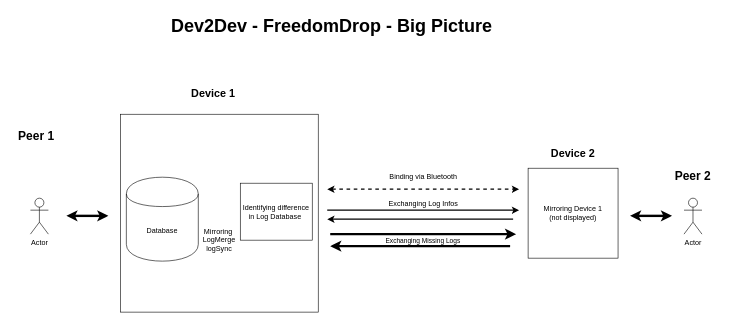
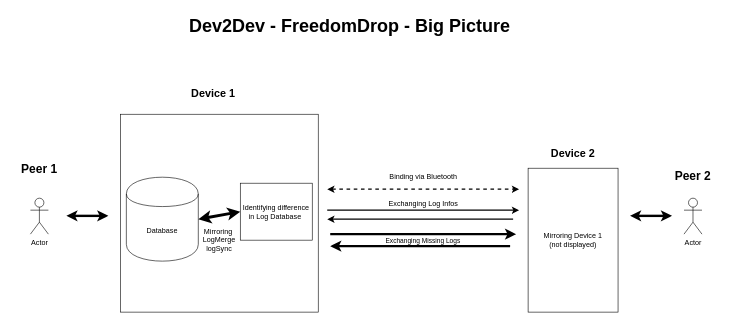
(339, 42) -> (357, 42)
(36, 135) -> (39, 168)
(573, 213) -> (573, 240)
none -> (219, 216)
